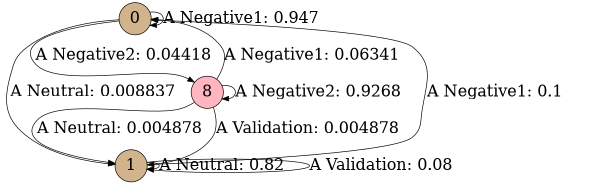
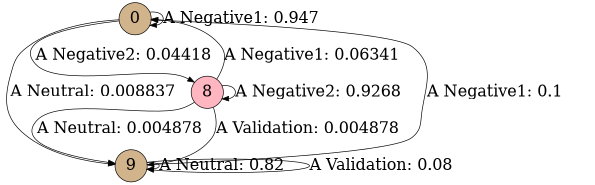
(131, 166) -> (131, 166)
